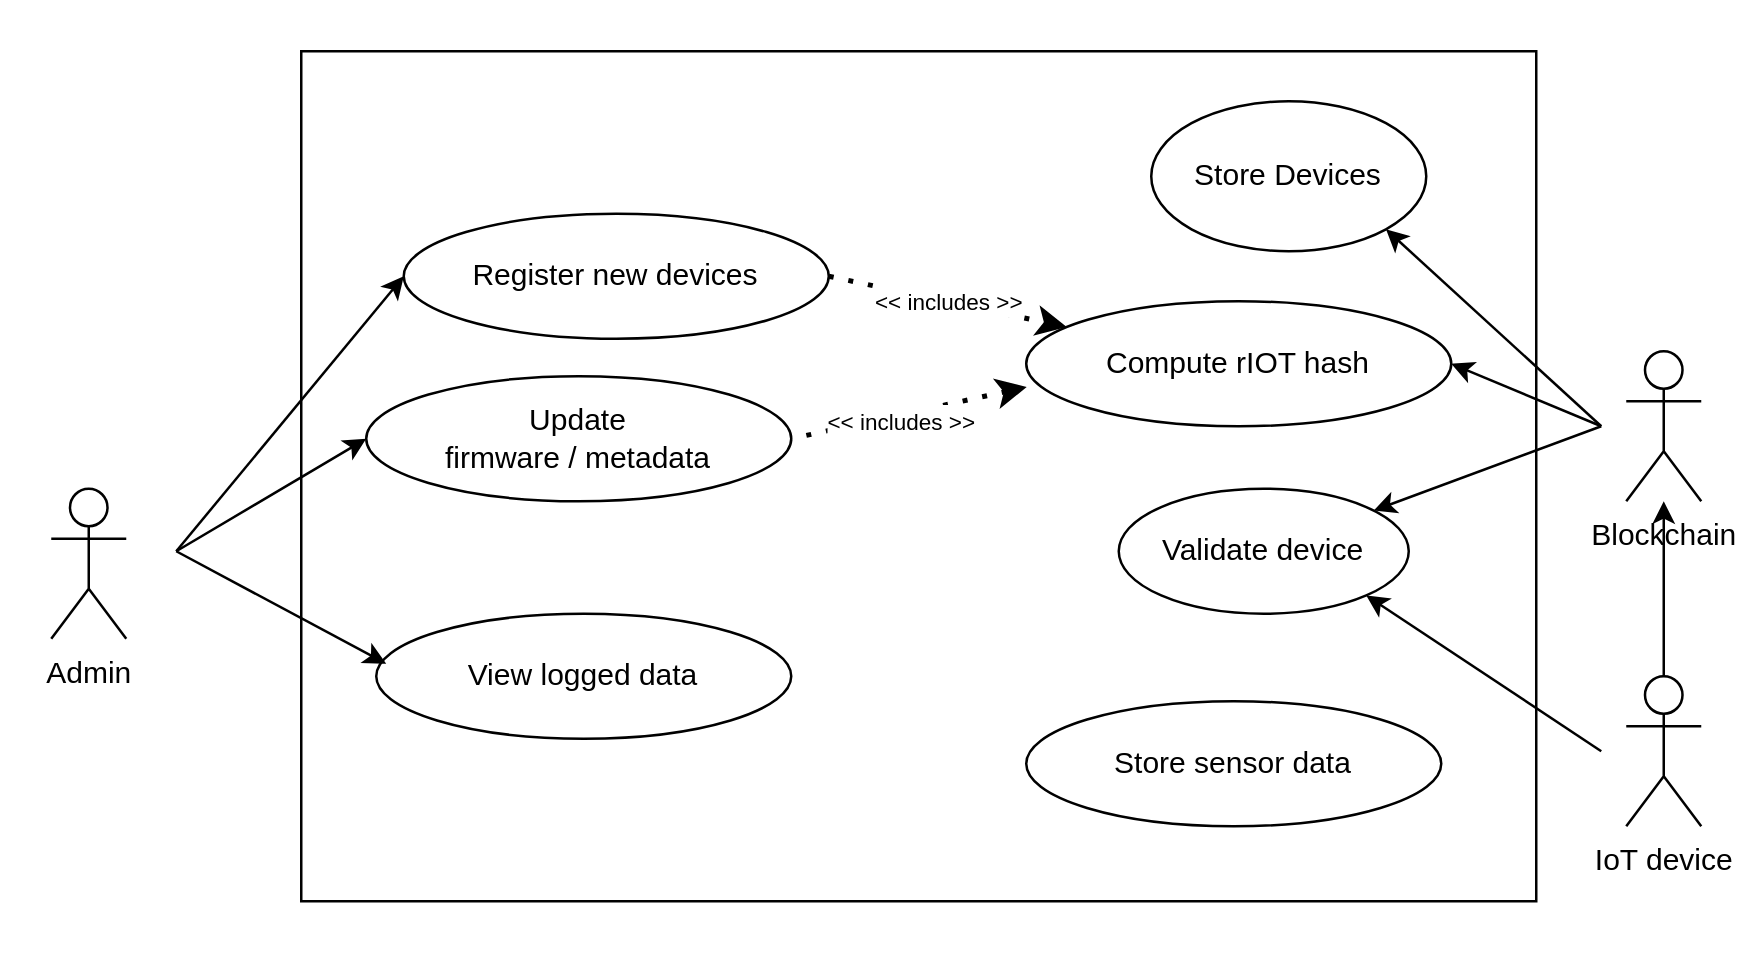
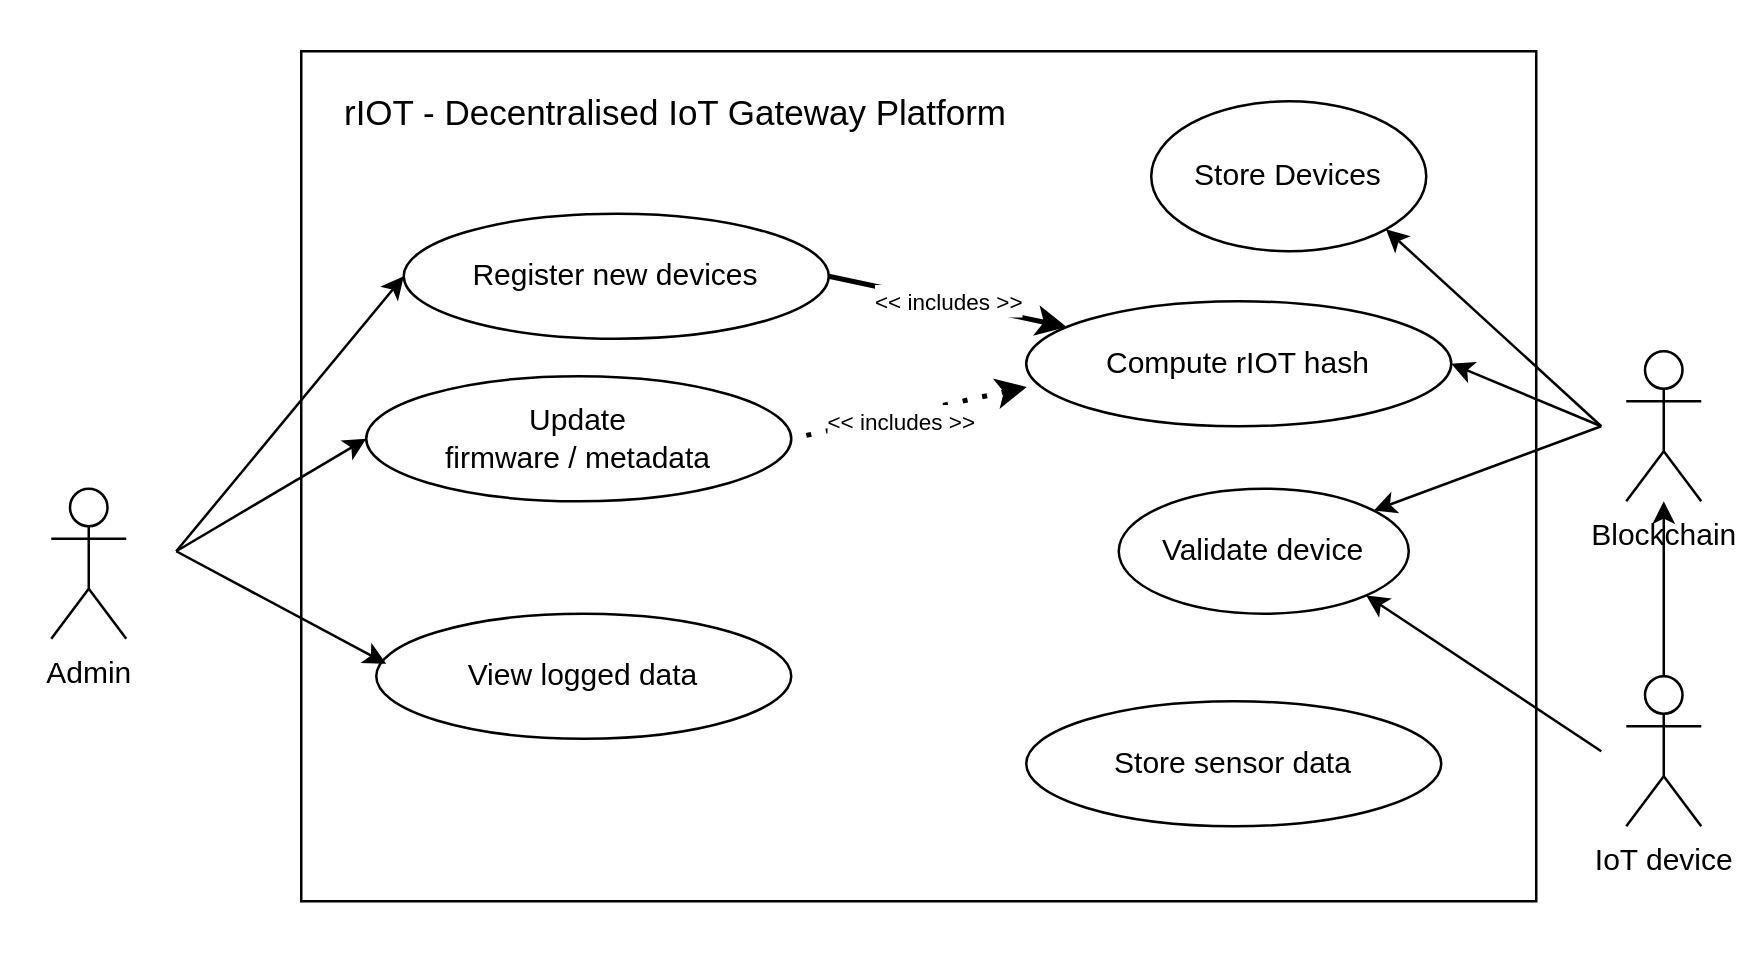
none -> (676, 114)
(853, 281) -> (853, 281)
